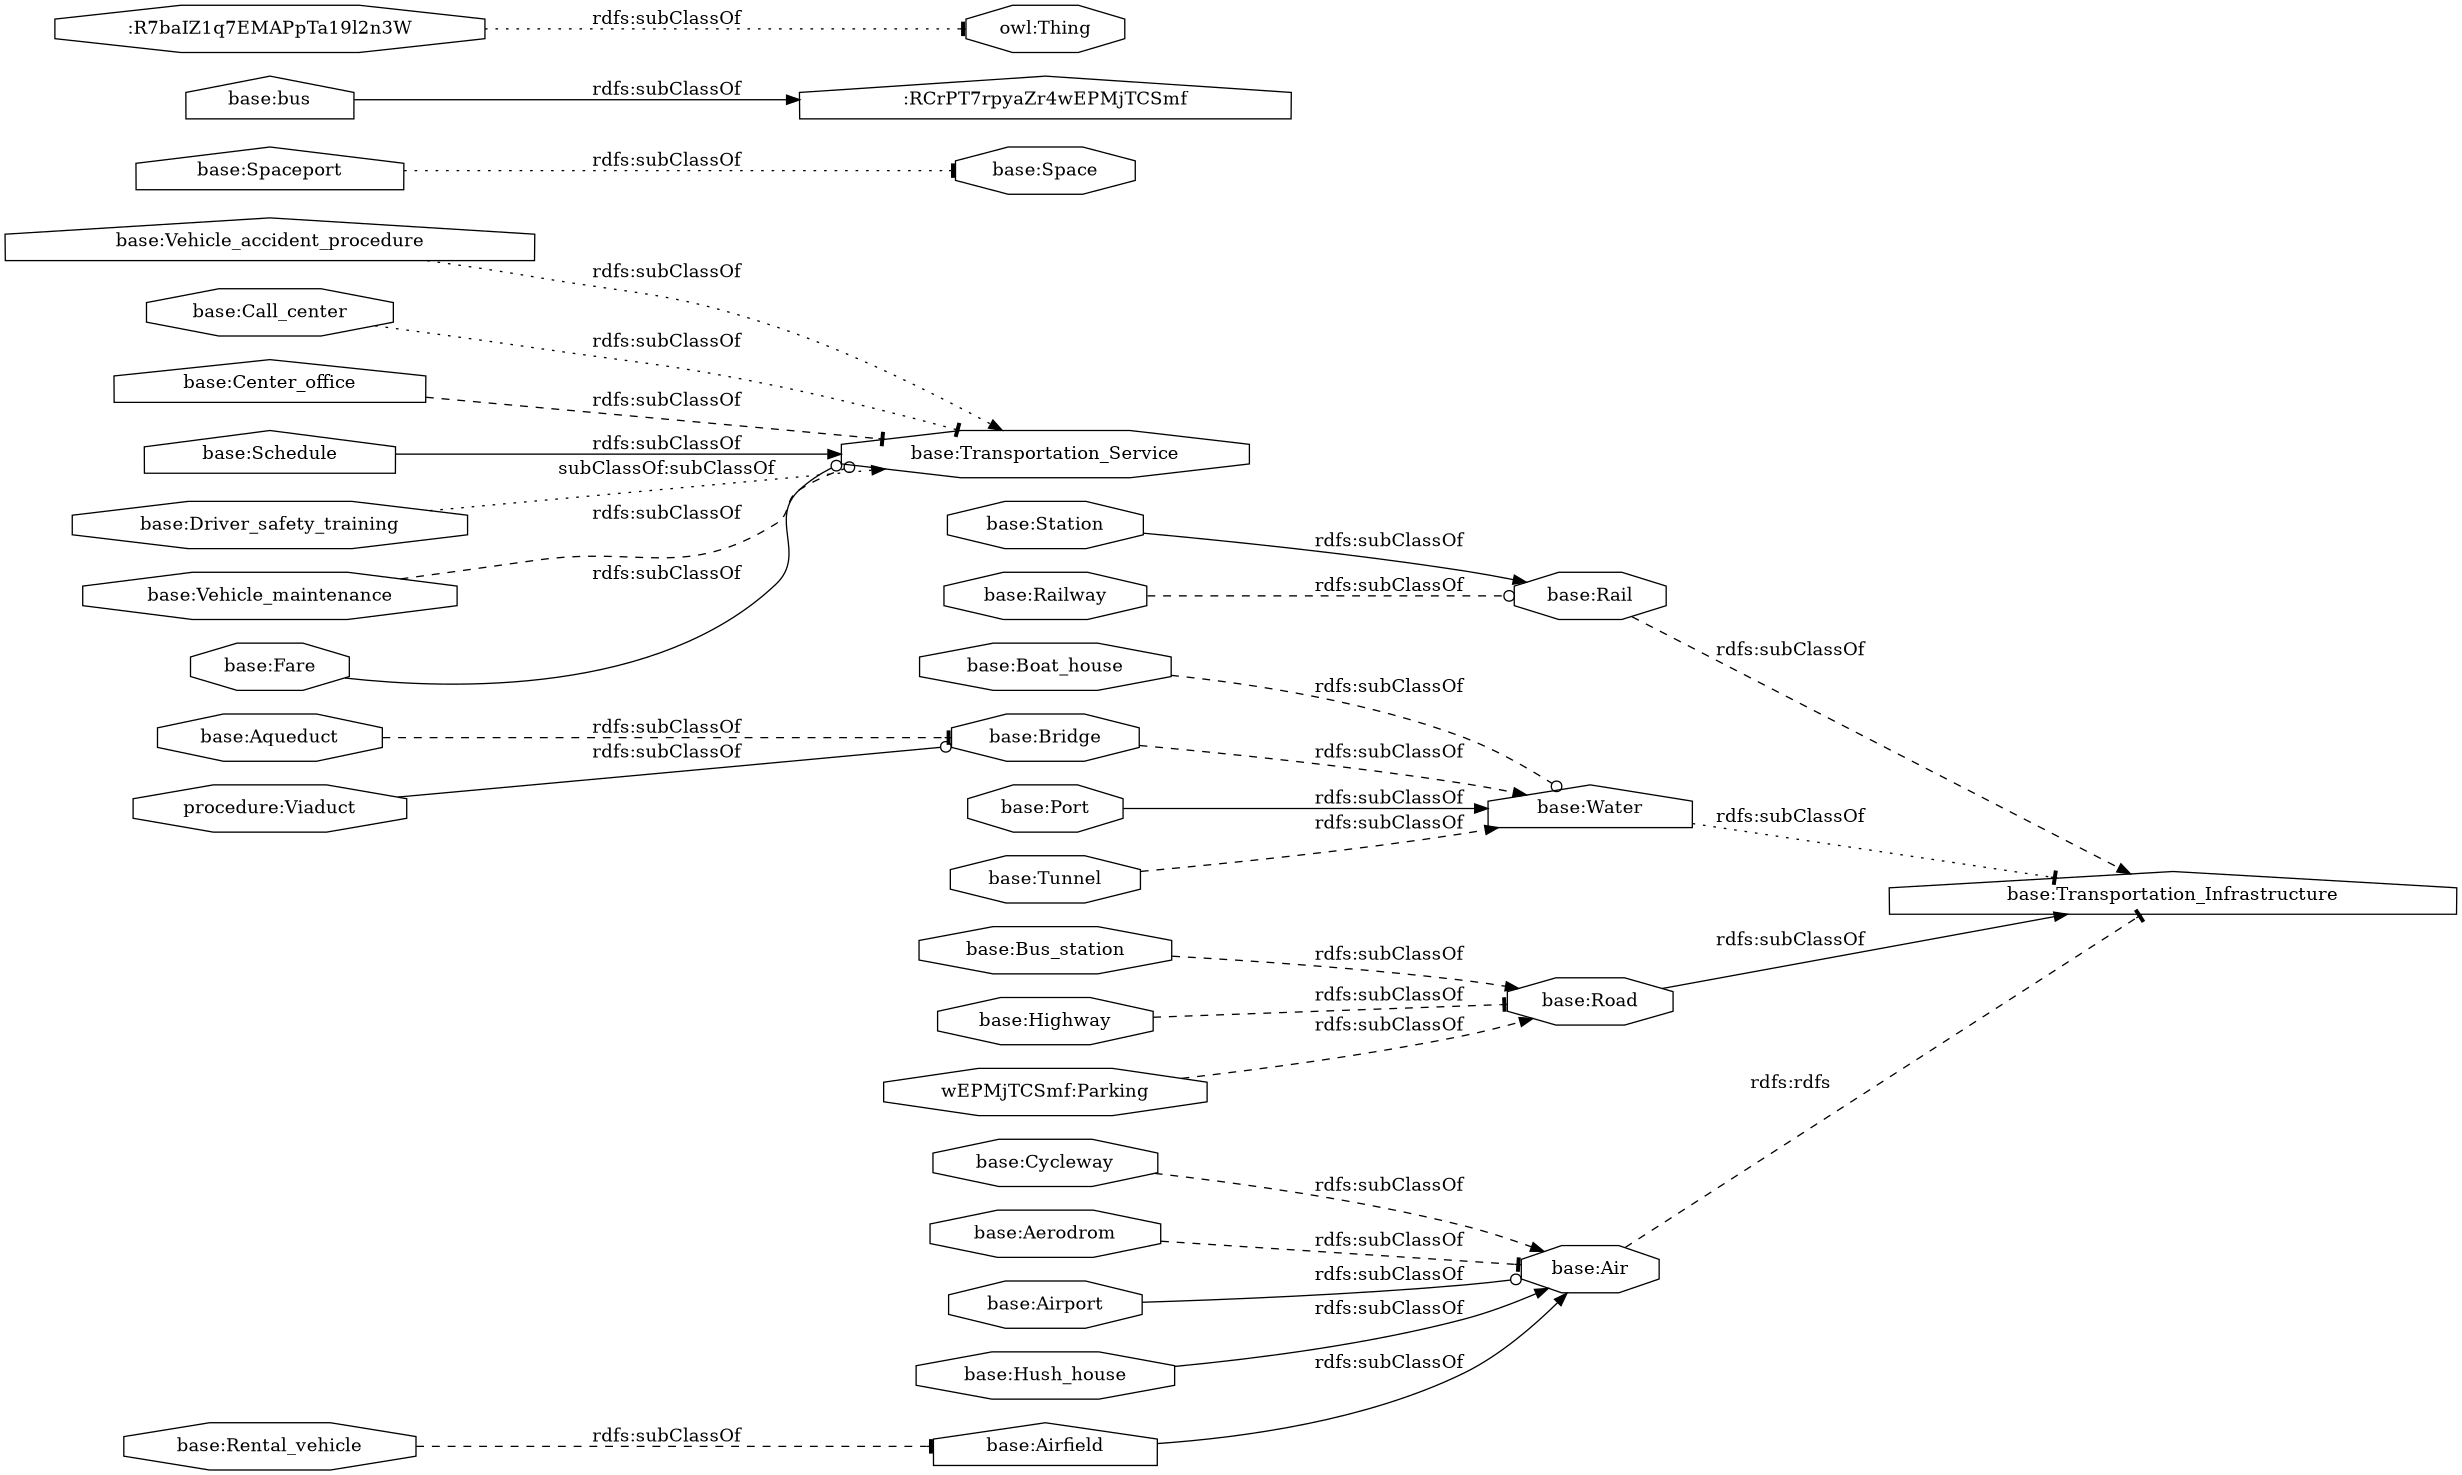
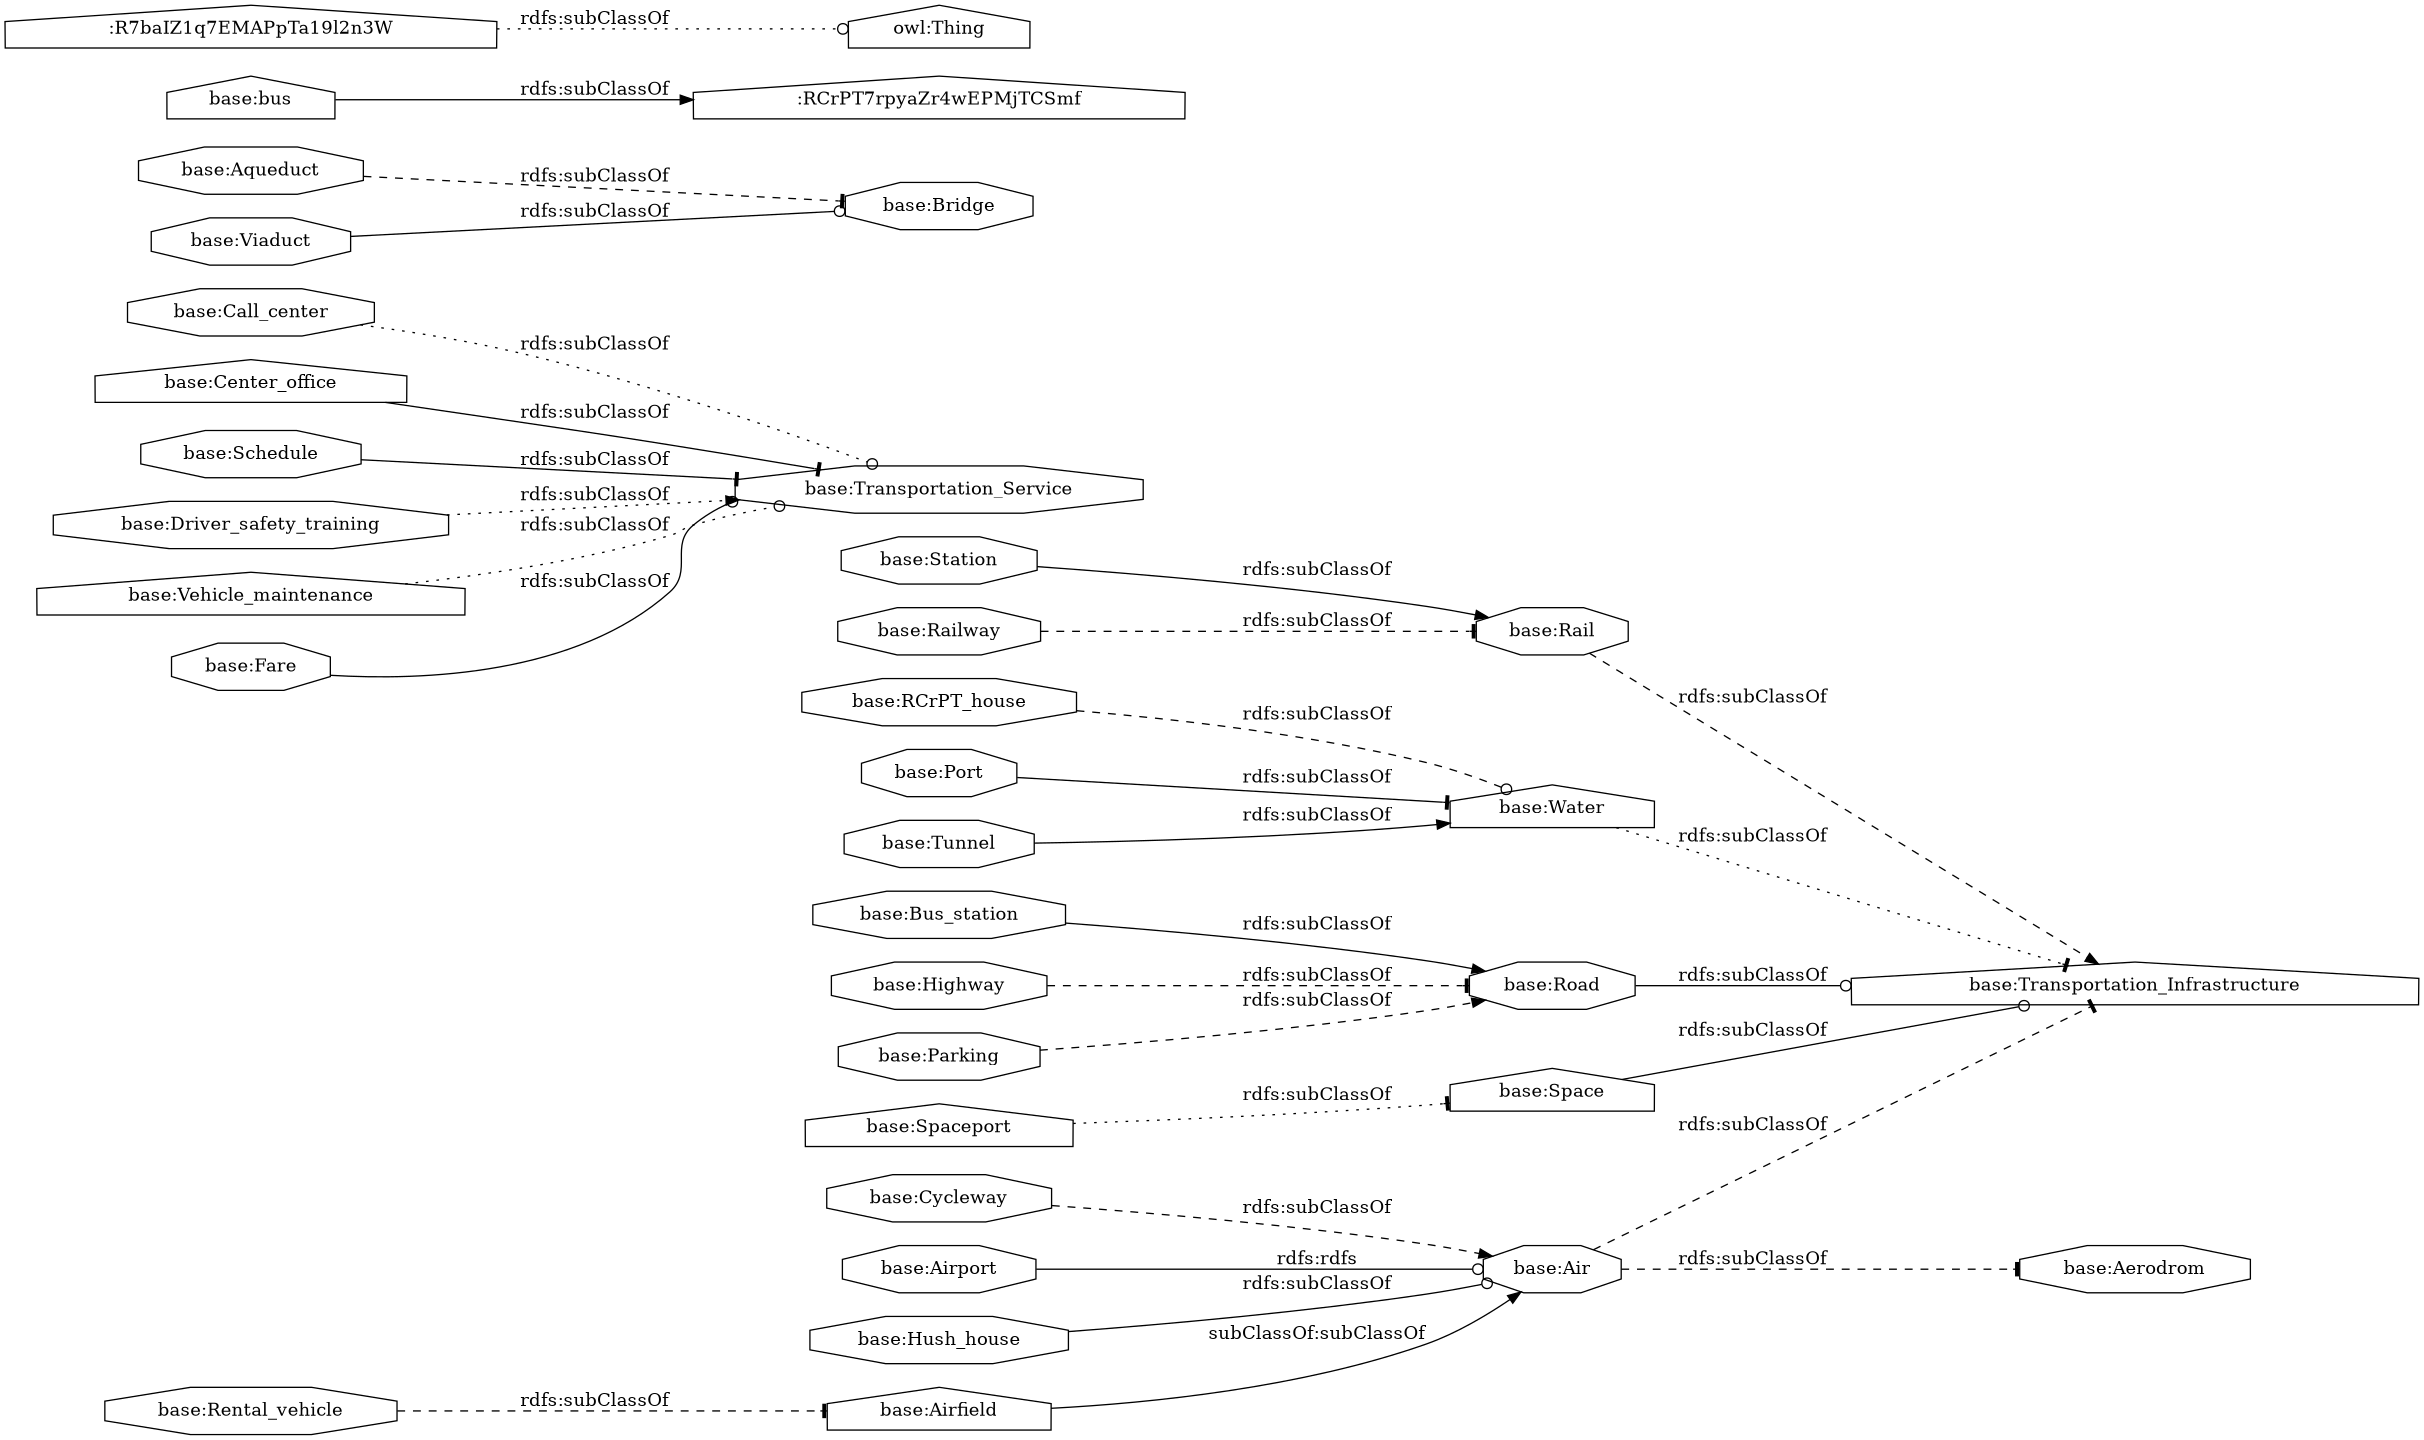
(270, 29) -> (251, 29)
(722, 29) -> (667, 29)
(1045, 29) -> (939, 29)
(1045, 171) -> (1552, 1092)
(270, 242) -> none
(666, 366) -> (618, 379)
(652, 418) -> (600, 434)
(270, 454) -> (251, 454)
(612, 454) -> (547, 469)
(667, 469) -> (595, 495)
(637, 557) -> (592, 555)
(270, 596) -> (251, 596)
(1326, 596) -> (1255, 631)
(1045, 667) -> (939, 702)
(1327, 765) -> none
(270, 808) -> (251, 242)
(1299, 808) -> (1230, 790)
(1313, 854) -> (1236, 837)
(1858, 953) -> (1738, 986)
(1339, 968) -> (1269, 941)
none -> (1821, 1043)
(1791, 1083) -> (1753, 1125)
(1045, 1092) -> (939, 1057)
(1337, 1253) -> (1817, 1269)
(1390, 1275) -> (1317, 1259)
(1358, 1342) -> (1276, 1313)
(1390, 1363) -> (1317, 1334)
